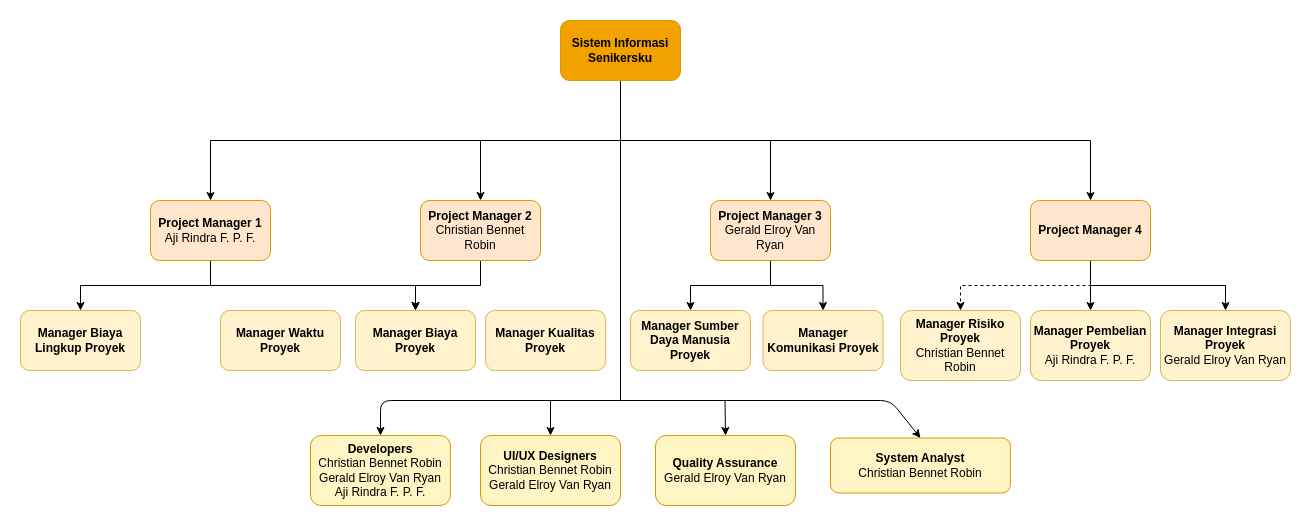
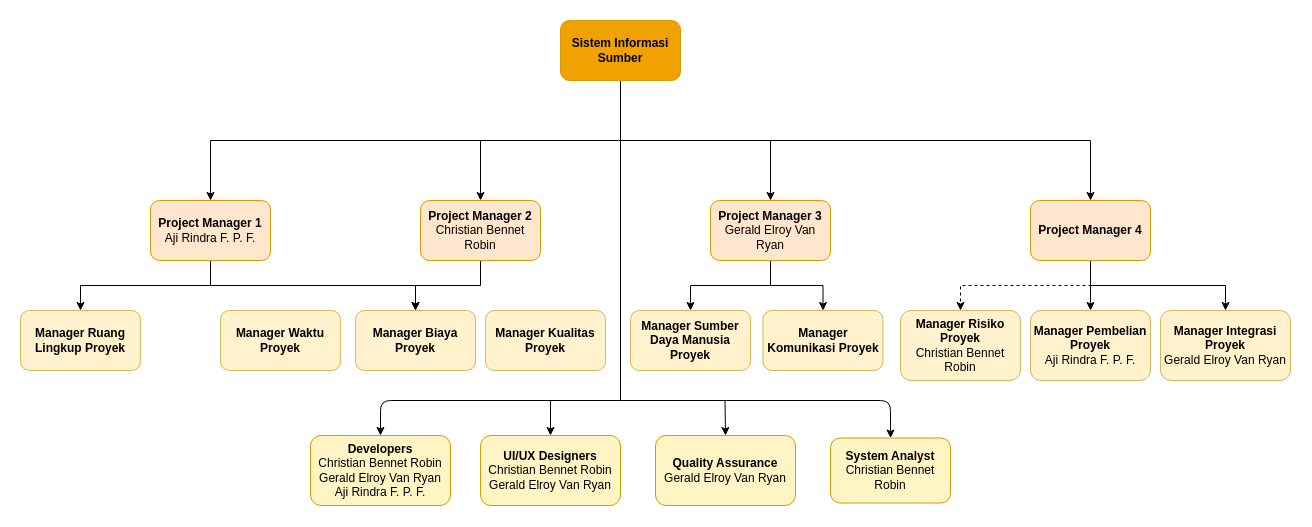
(621, 51) -> (621, 51)
(81, 341) -> (81, 341)
(921, 466) -> (891, 471)
